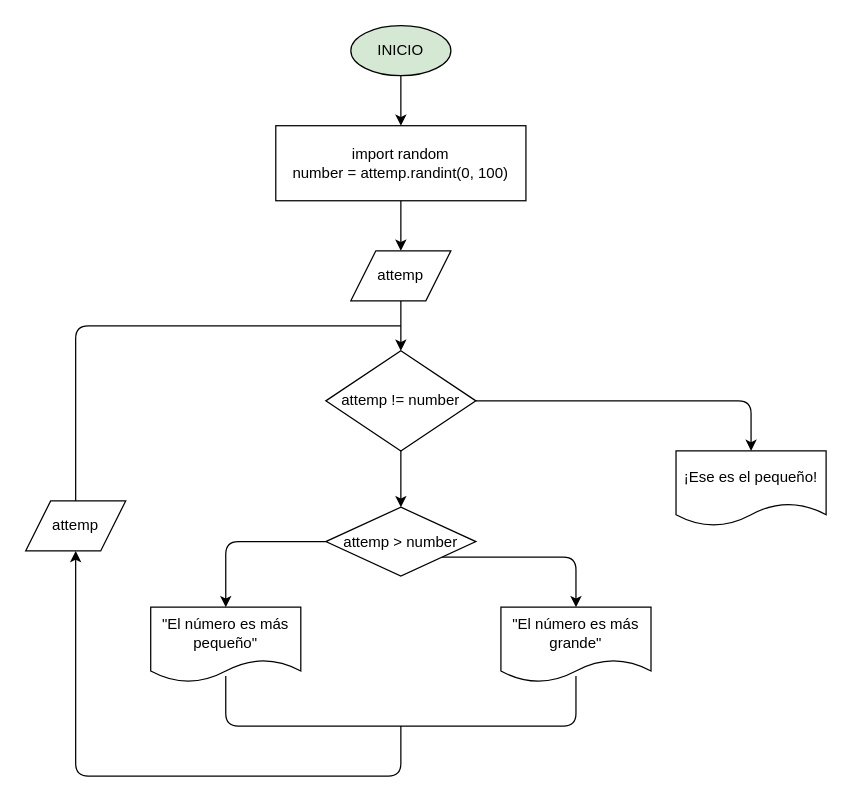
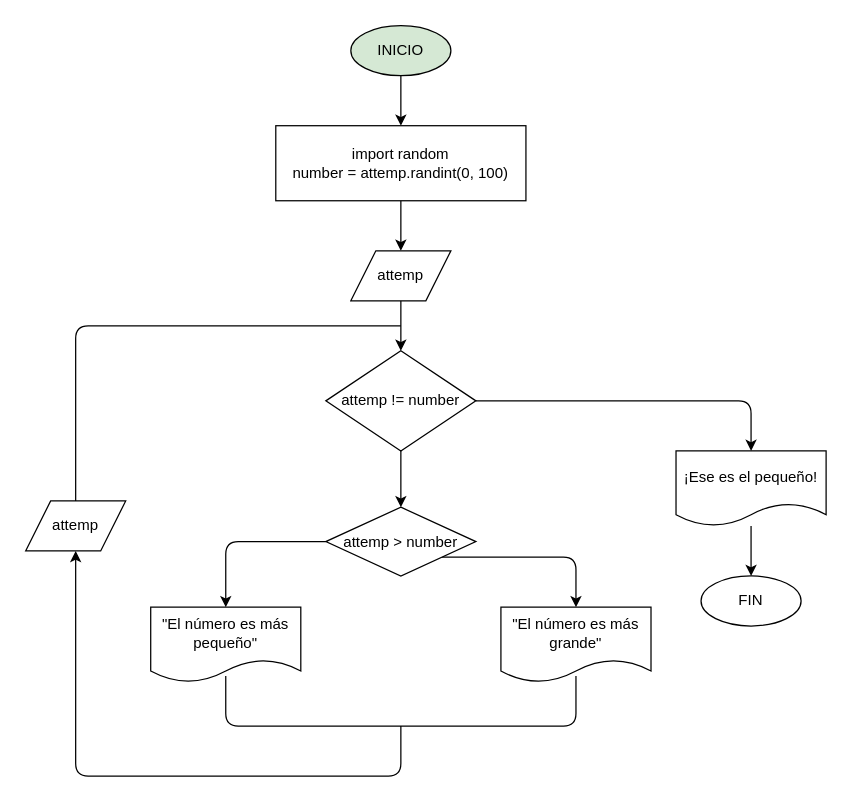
none -> (751, 547)
none -> (751, 601)
